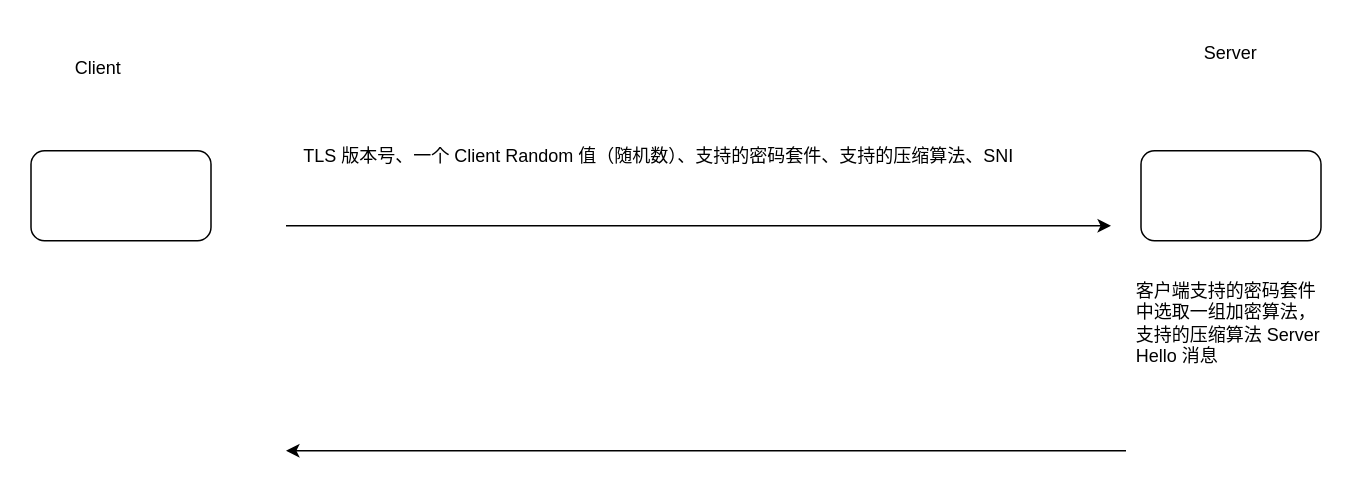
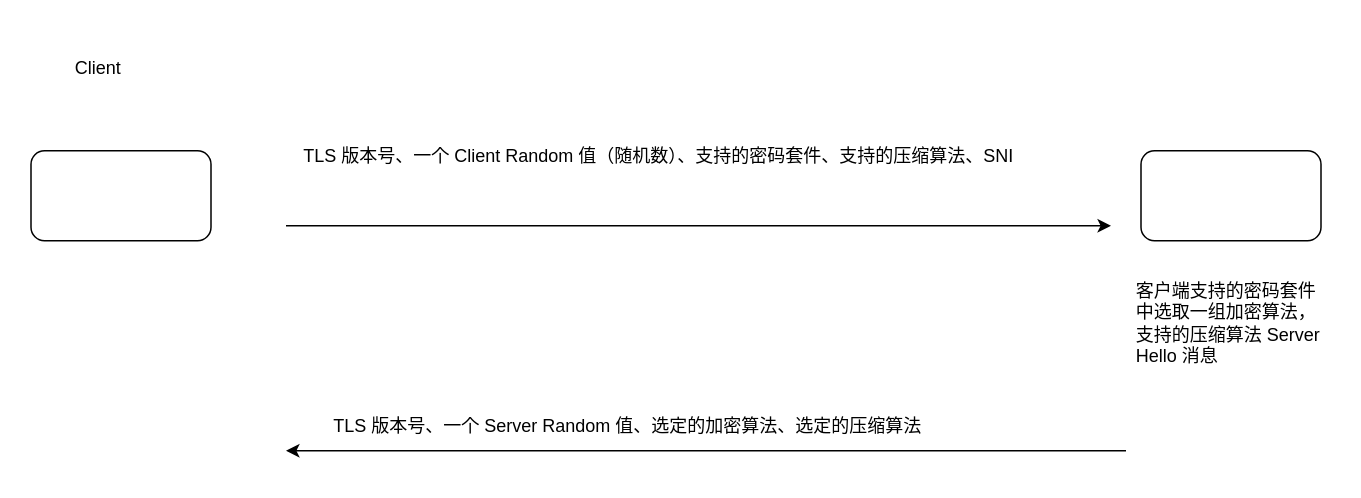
(1231, 53) -> none
none -> (653, 436)
